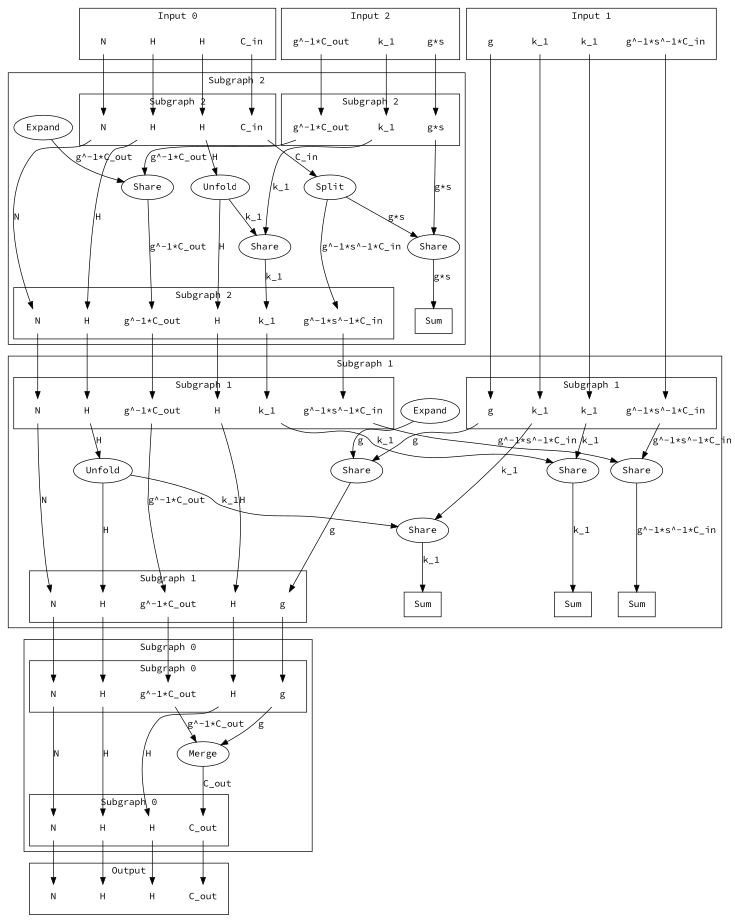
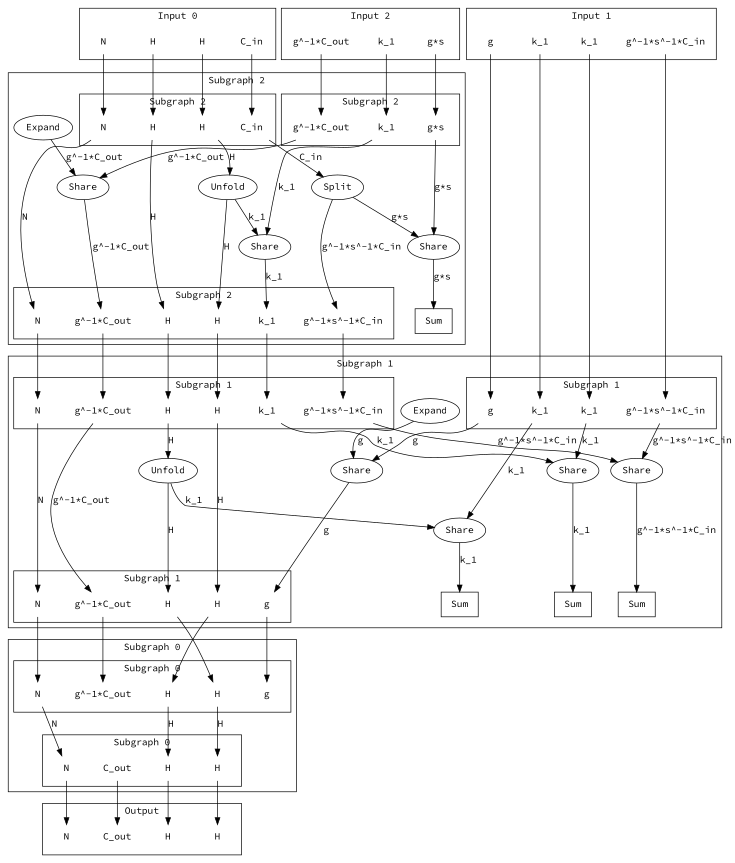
(203, 754) -> none
